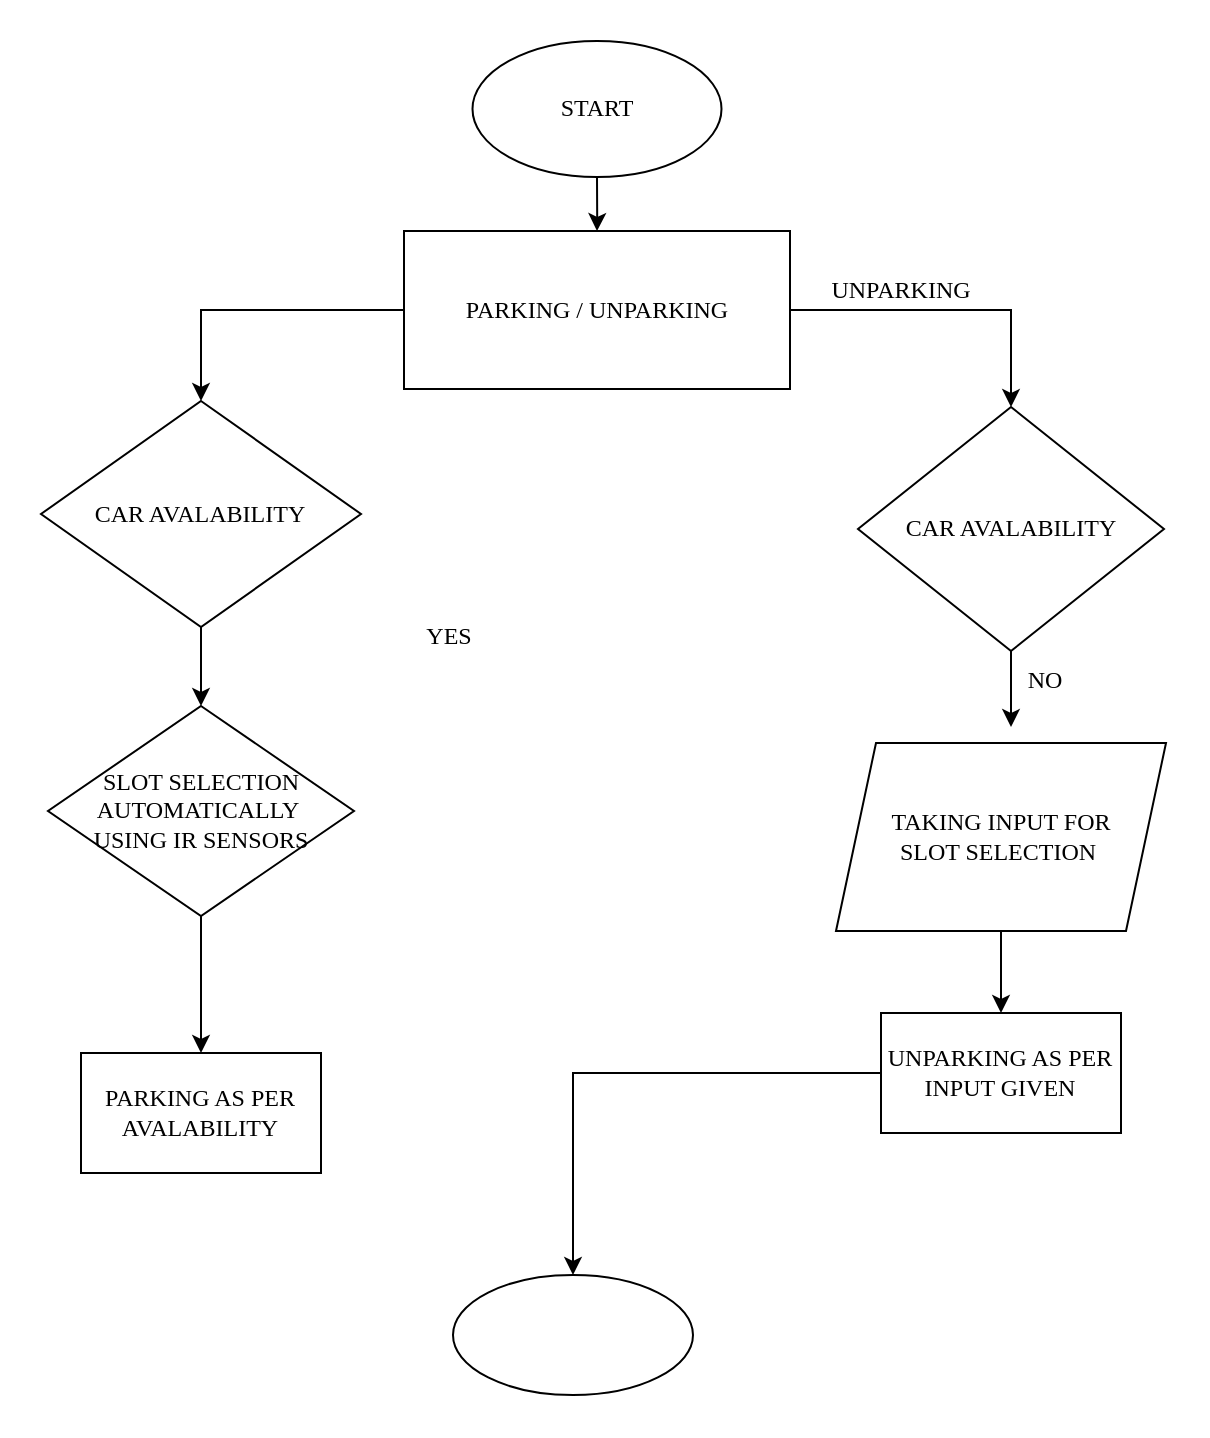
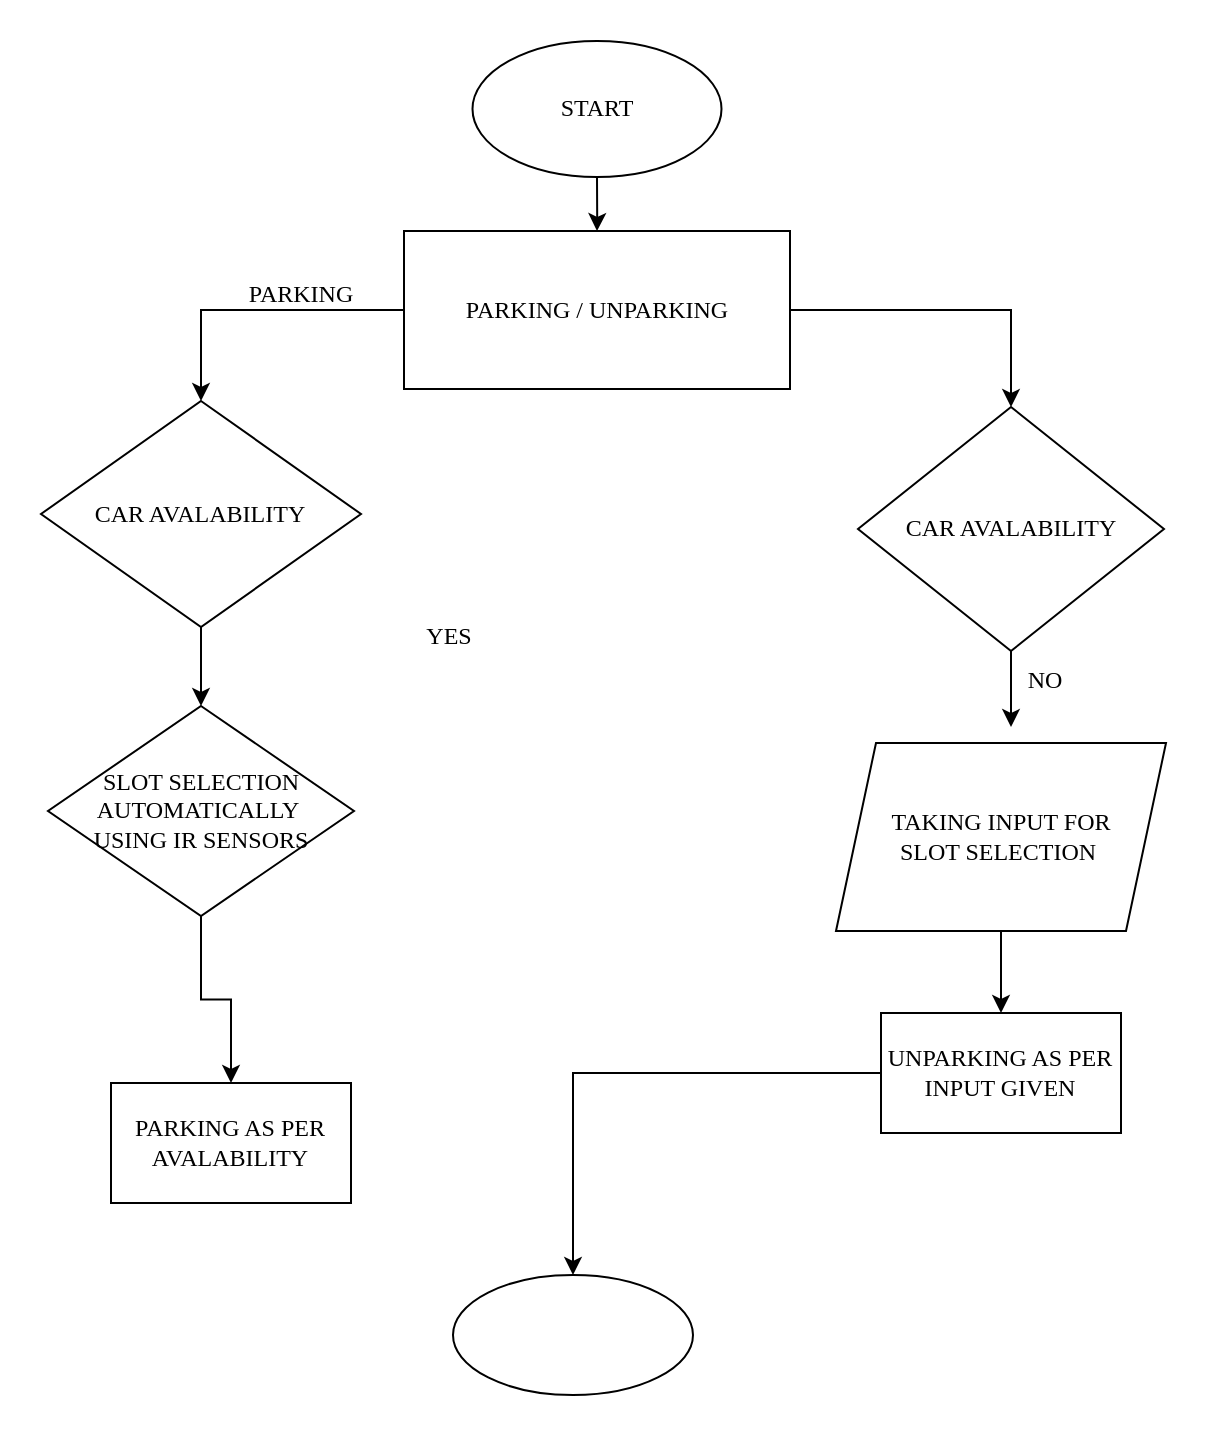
(901, 291) -> none
none -> (301, 295)
(201, 1113) -> (231, 1143)
